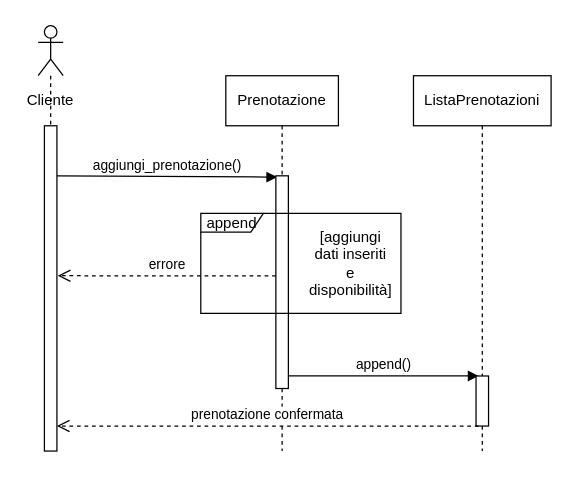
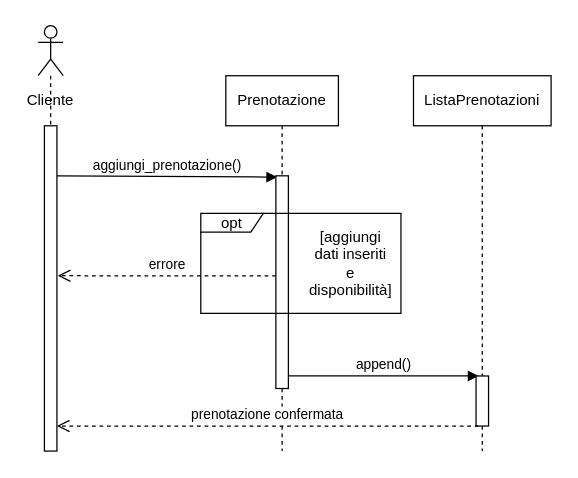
(232, 223) -> (232, 223)
